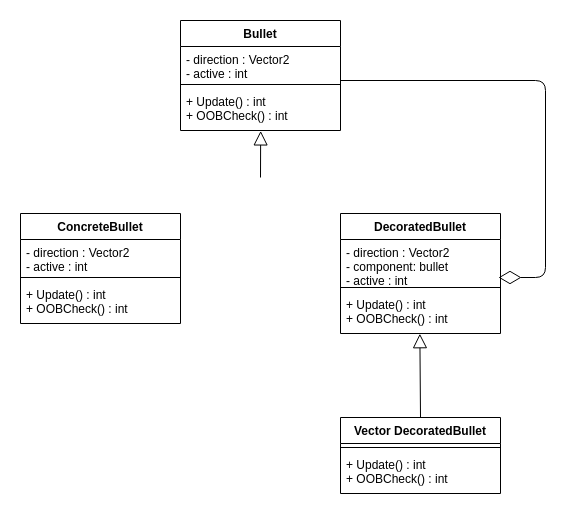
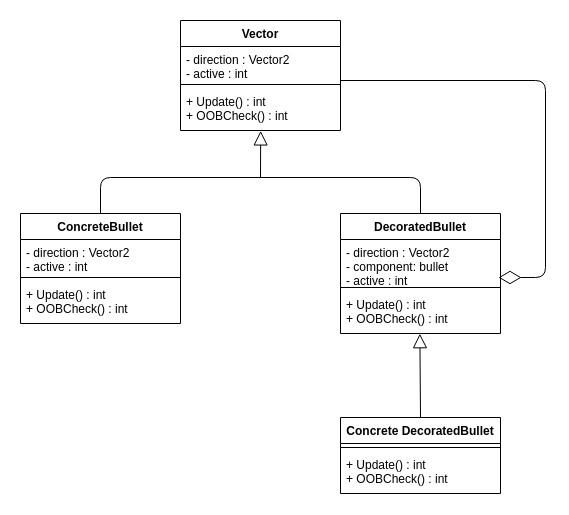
(260, 34) -> (260, 34)
none -> (261, 178)
(420, 431) -> (420, 431)
